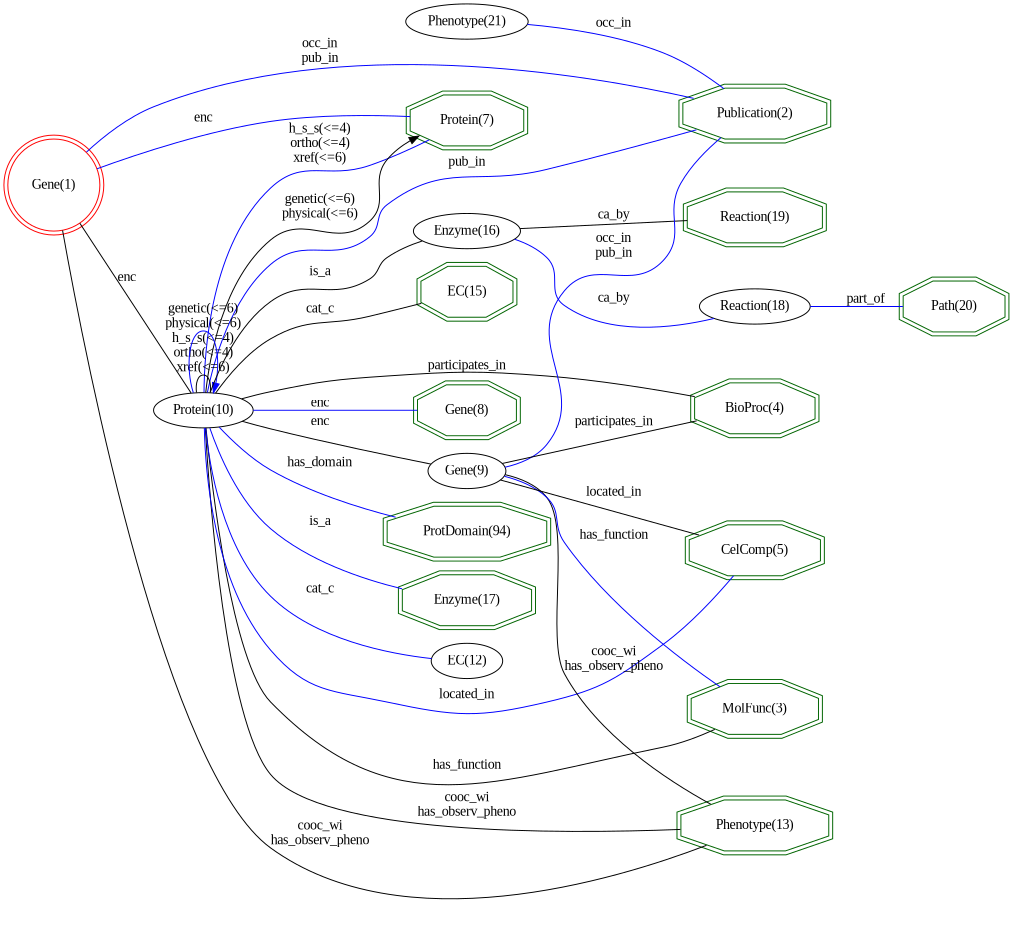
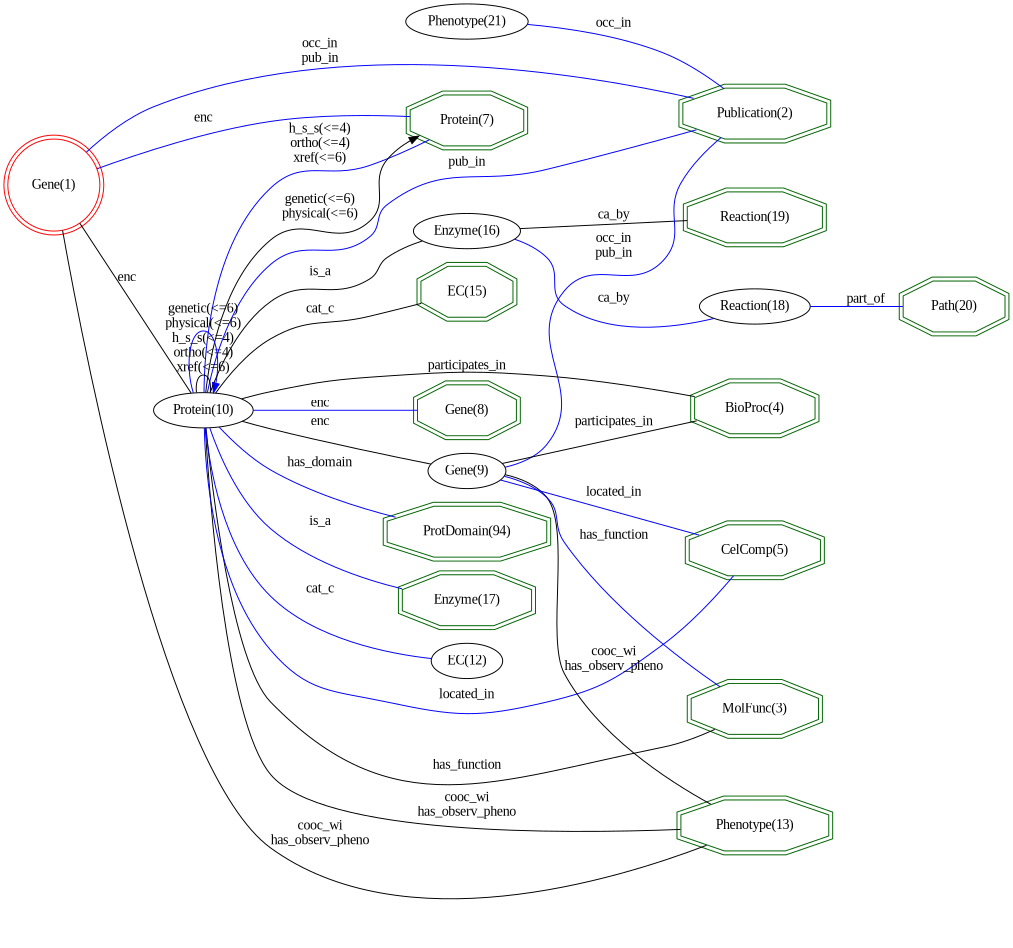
(600, 508) -> (600, 508)
